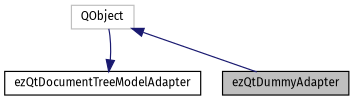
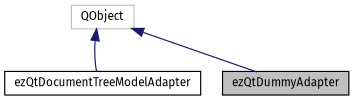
(111, 44) -> (95, 56)
